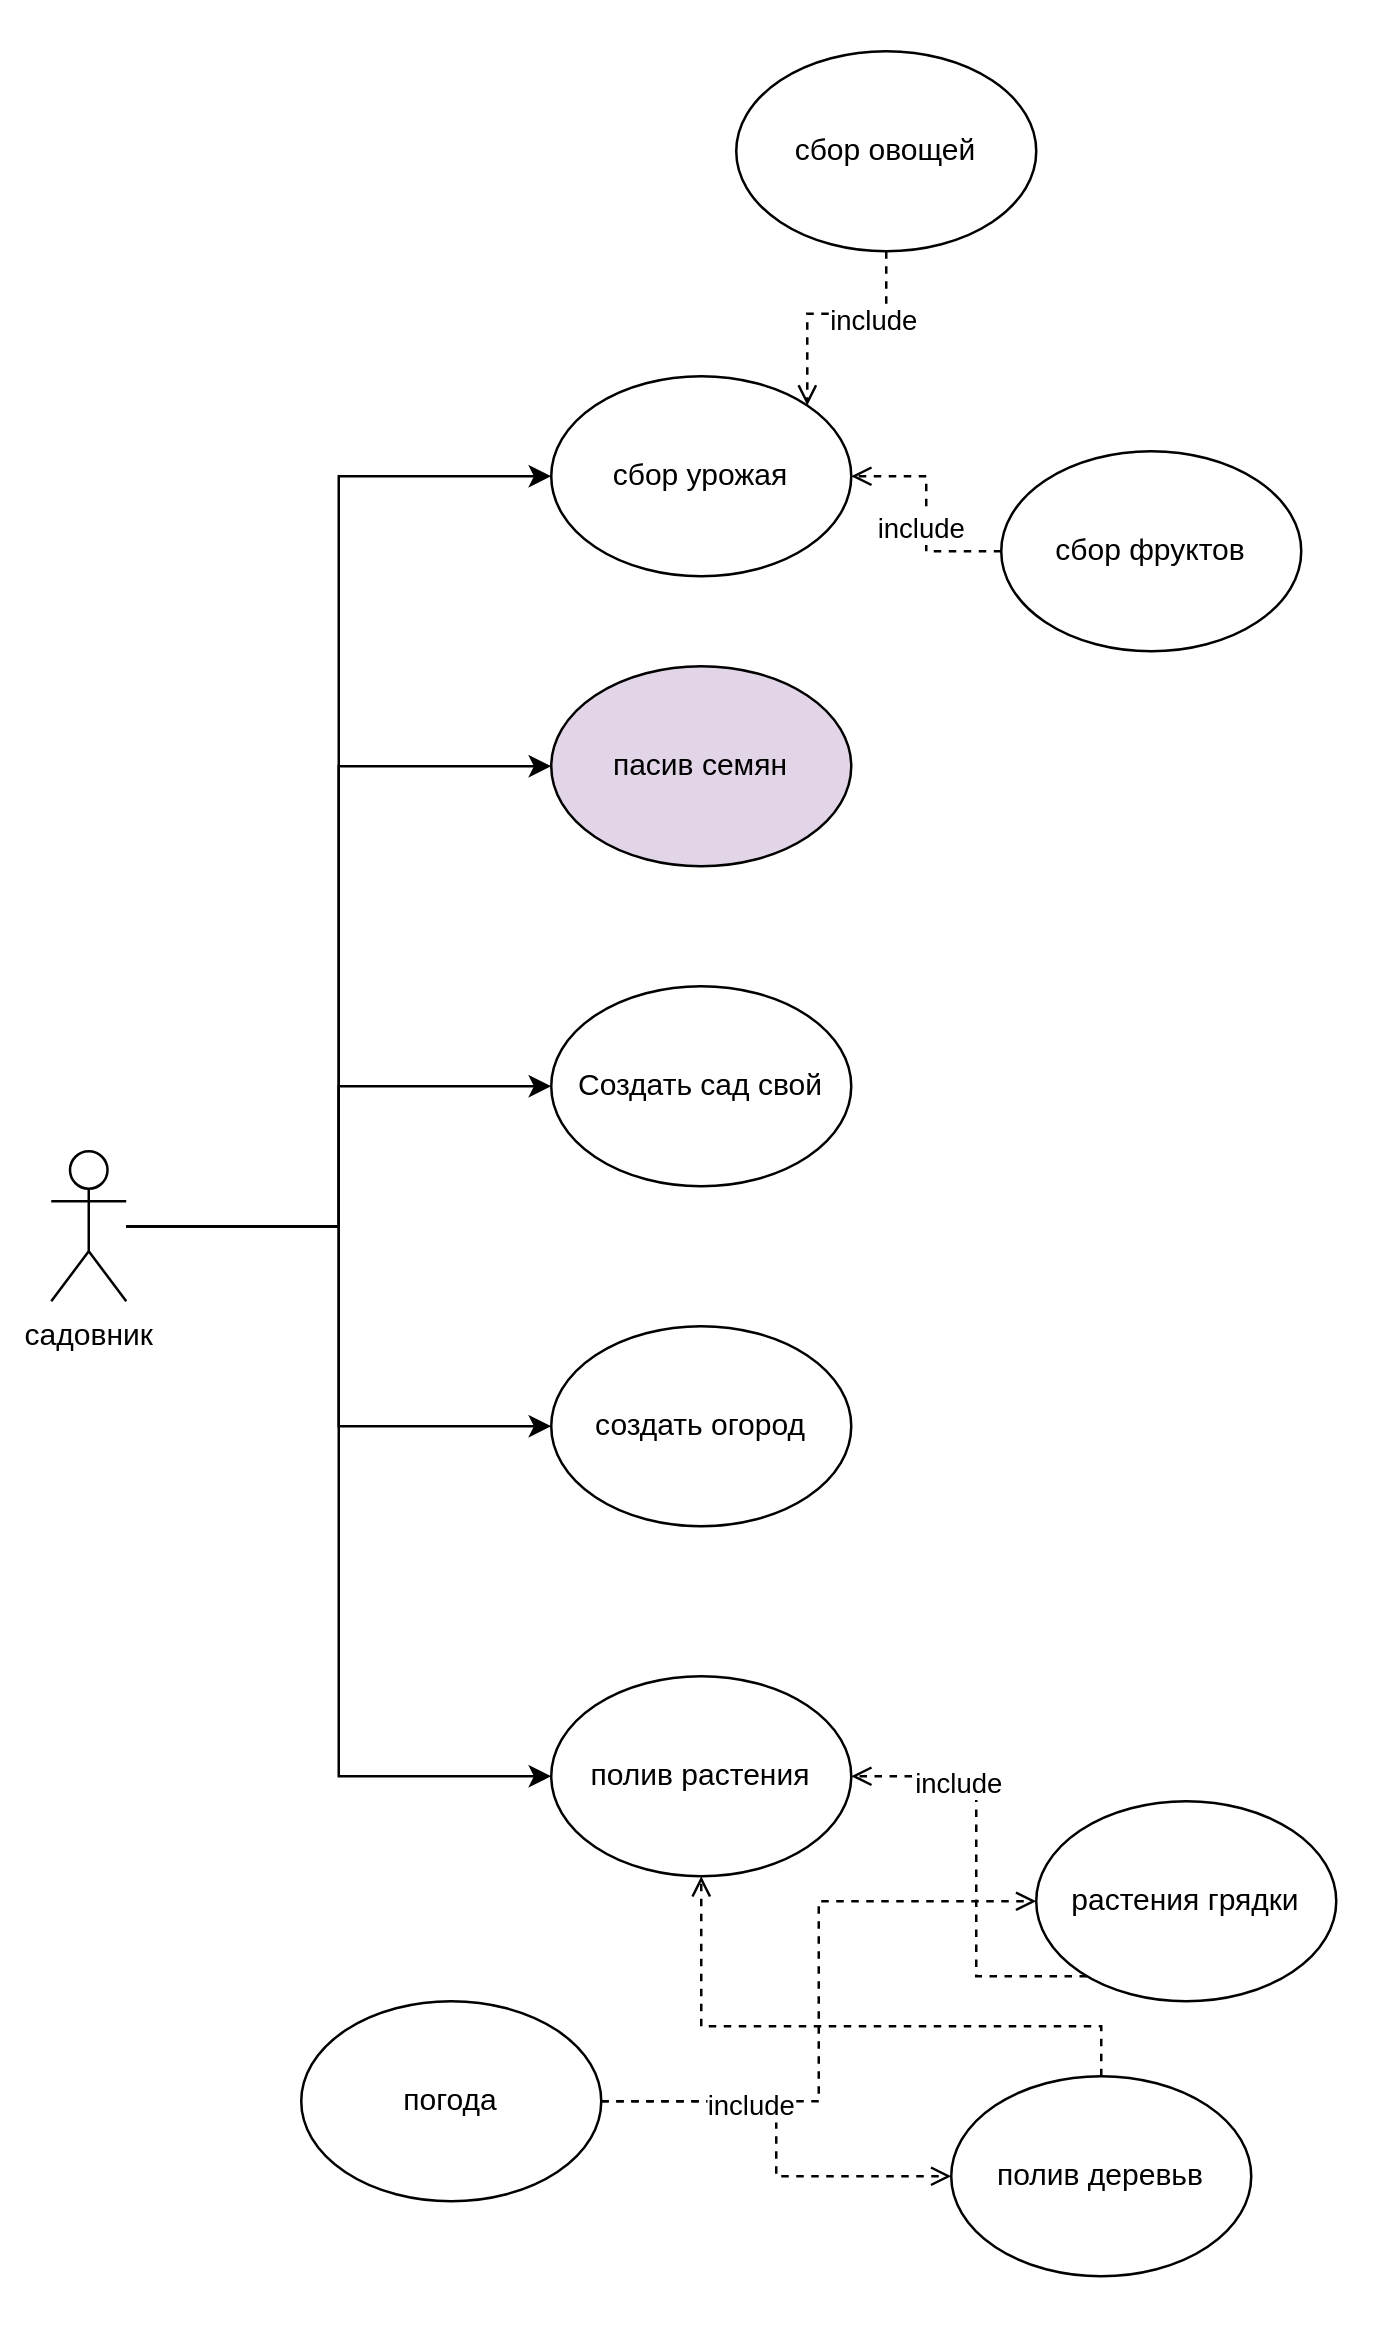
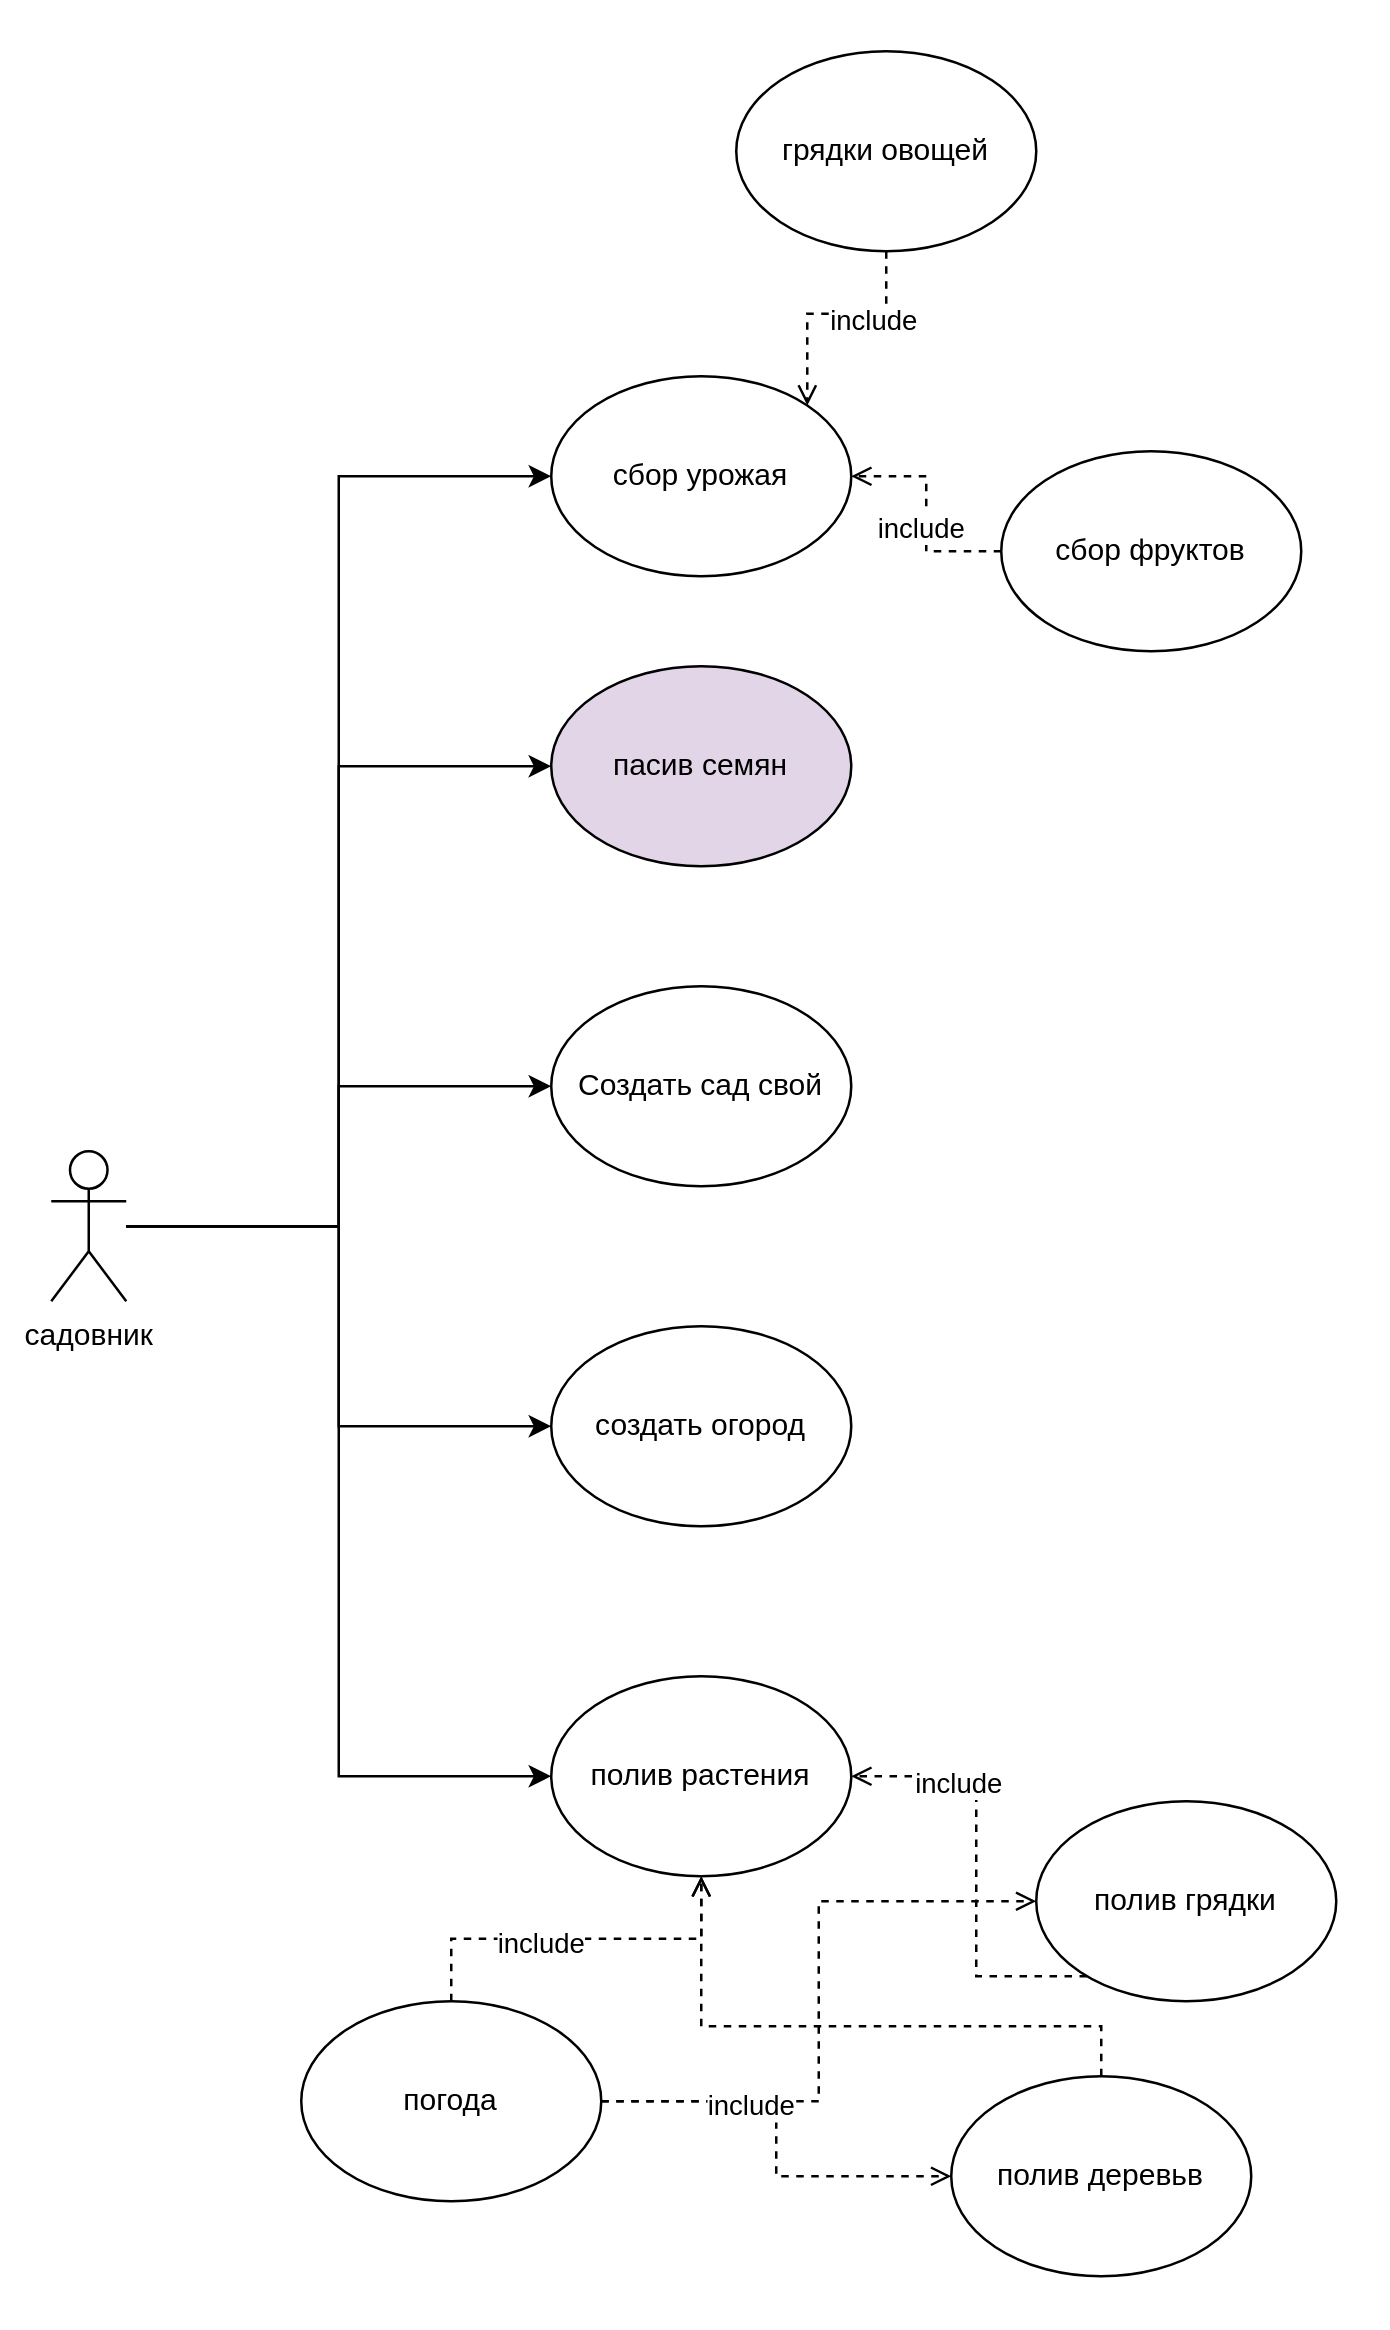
(886, 151) -> (886, 151)
(1186, 1901) -> (1186, 1901)
none -> (542, 1939)
